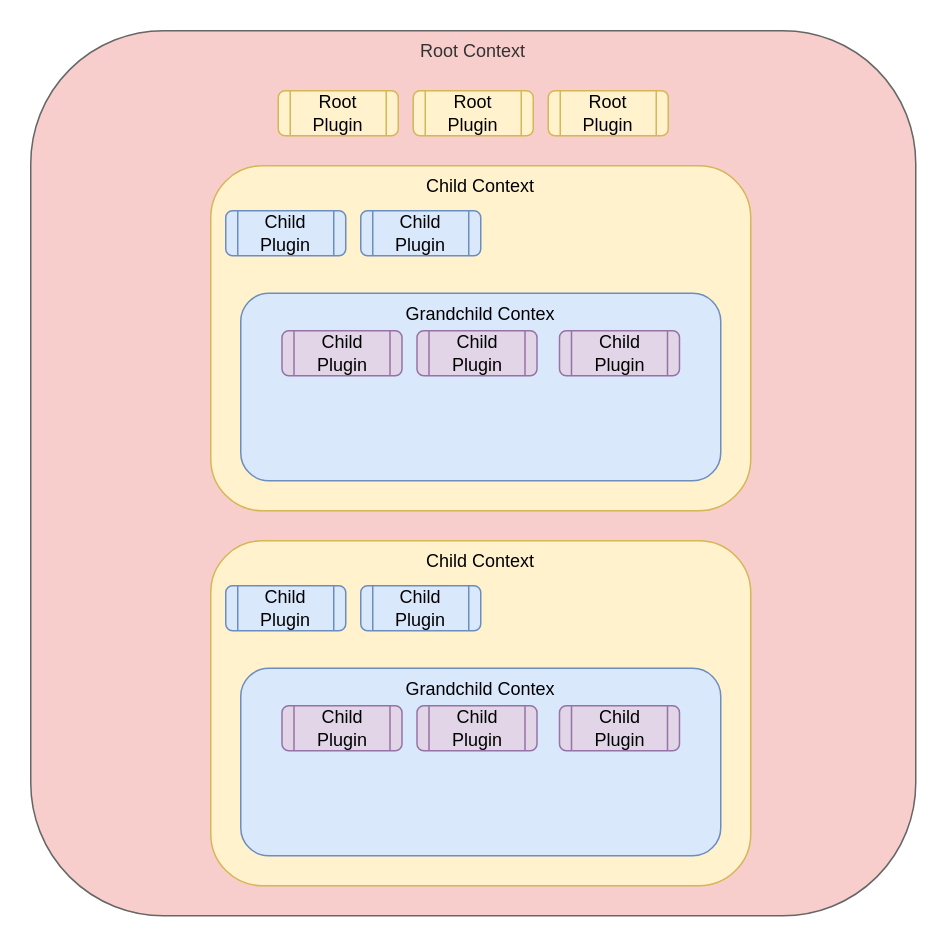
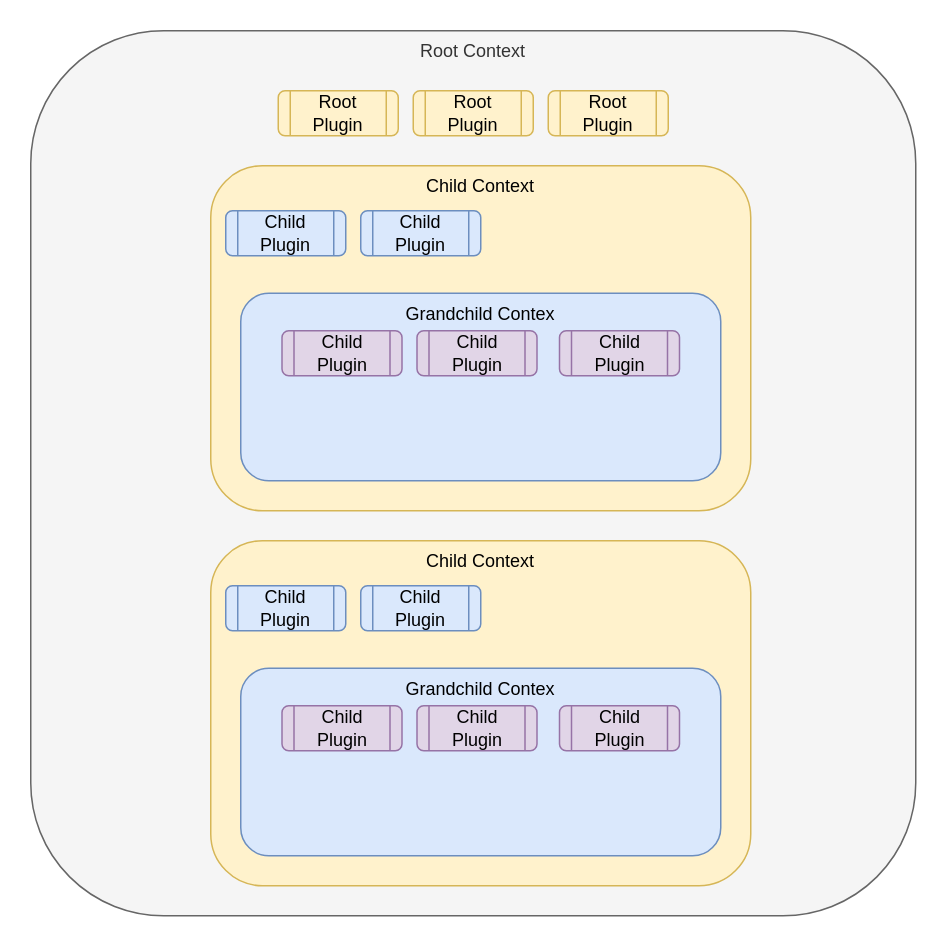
(473, 52) -> (473, 52)
